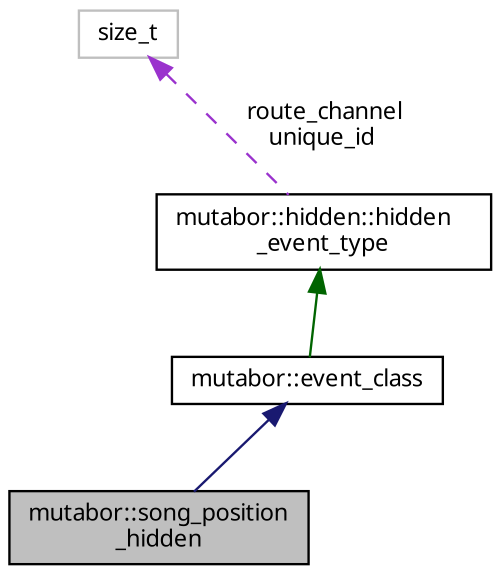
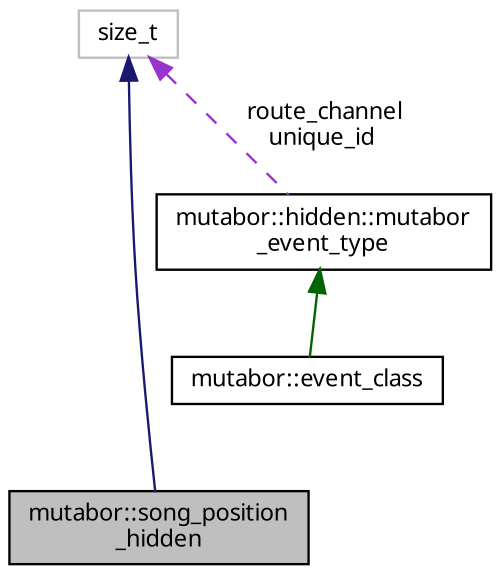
(324, 232) -> (324, 232)
(232, 456) -> (137, 287)
